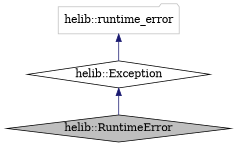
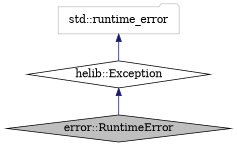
(119, 20) -> (119, 20)
(119, 128) -> (119, 128)
